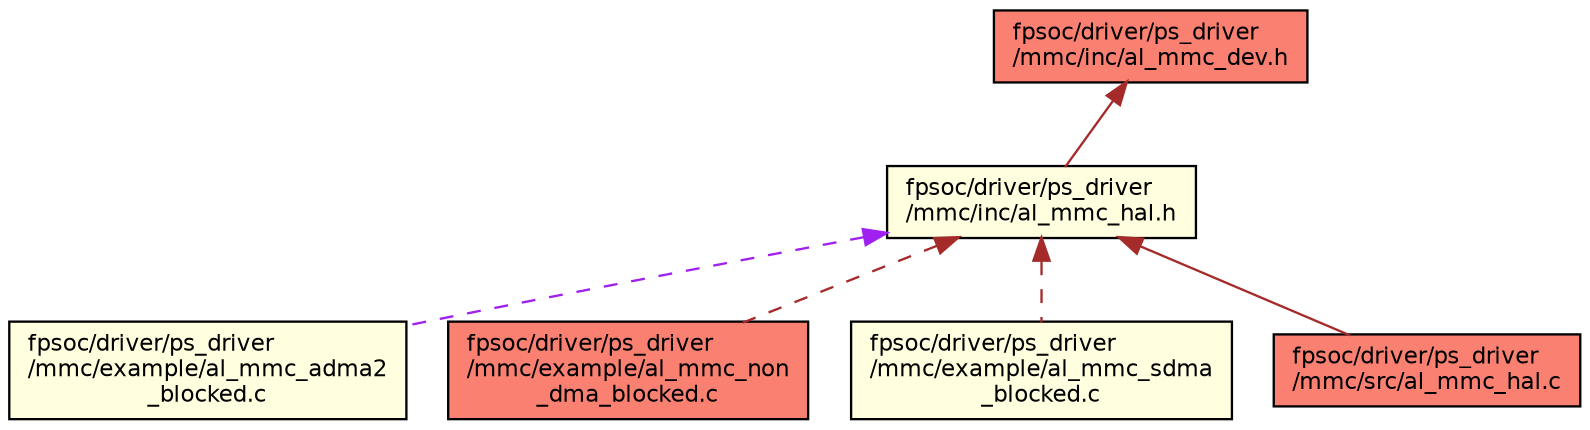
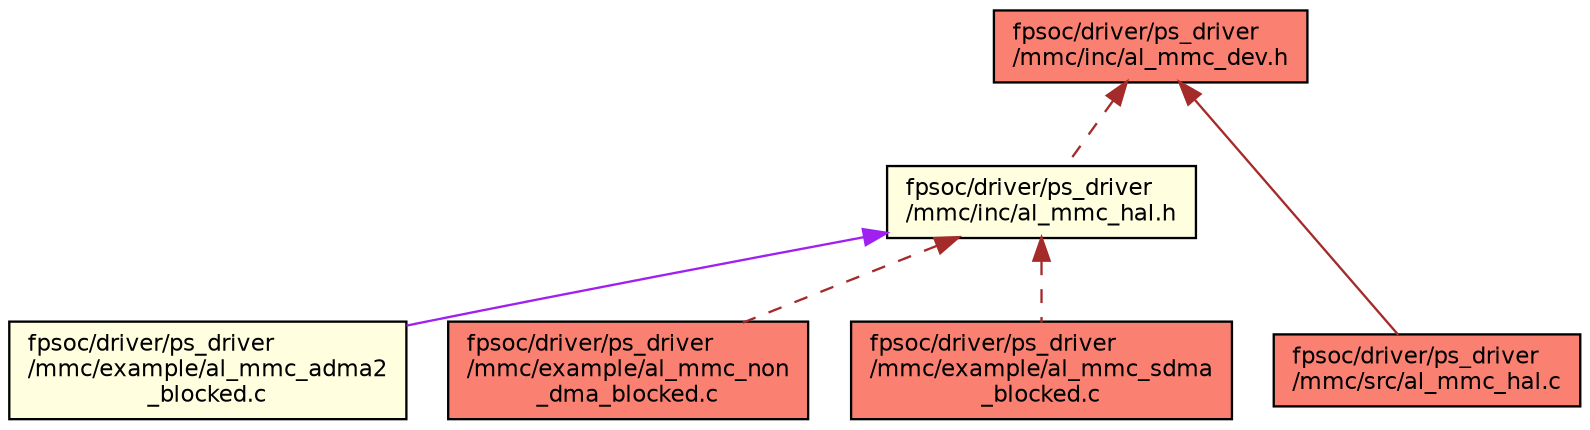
(1089, 134) -> (1089, 134)
(635, 281) -> (635, 281)
(1245, 291) -> (1297, 217)
(1042, 370) -> (1042, 370)
